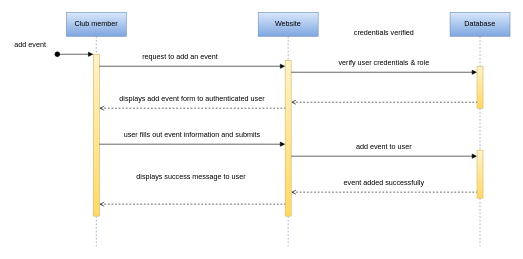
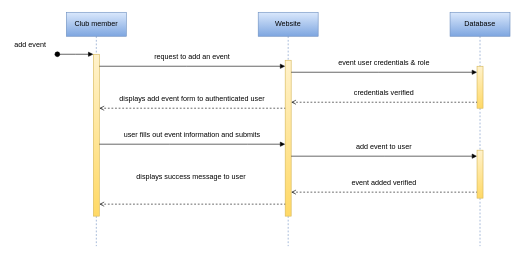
(384, 33) -> (384, 93)
(180, 57) -> (192, 57)
(384, 63) -> (384, 63)
(384, 183) -> (384, 183)
